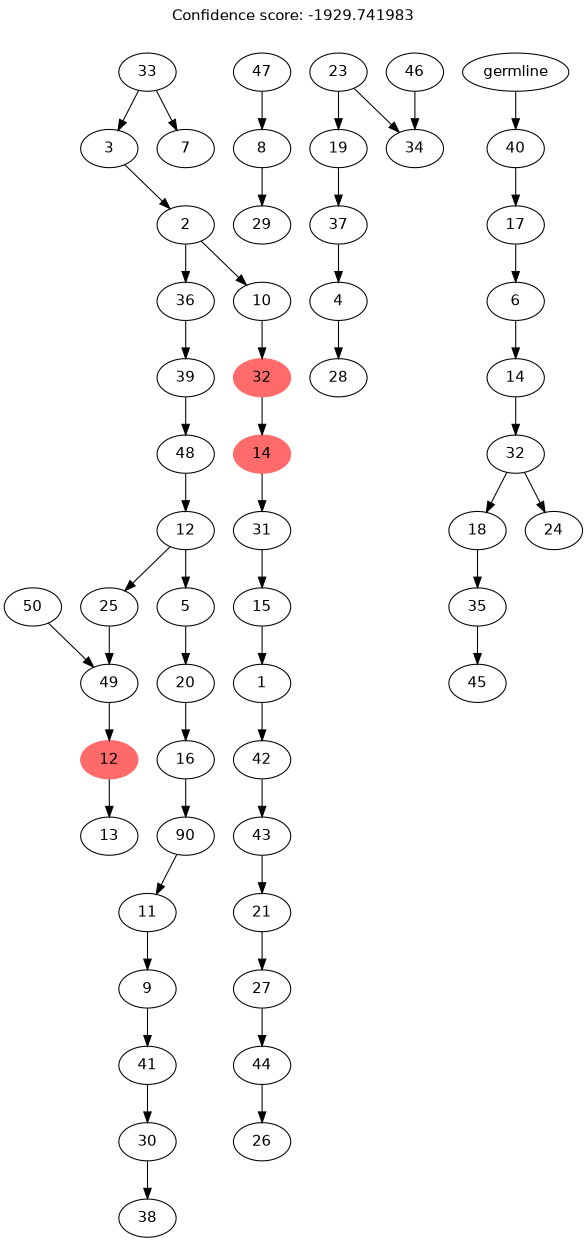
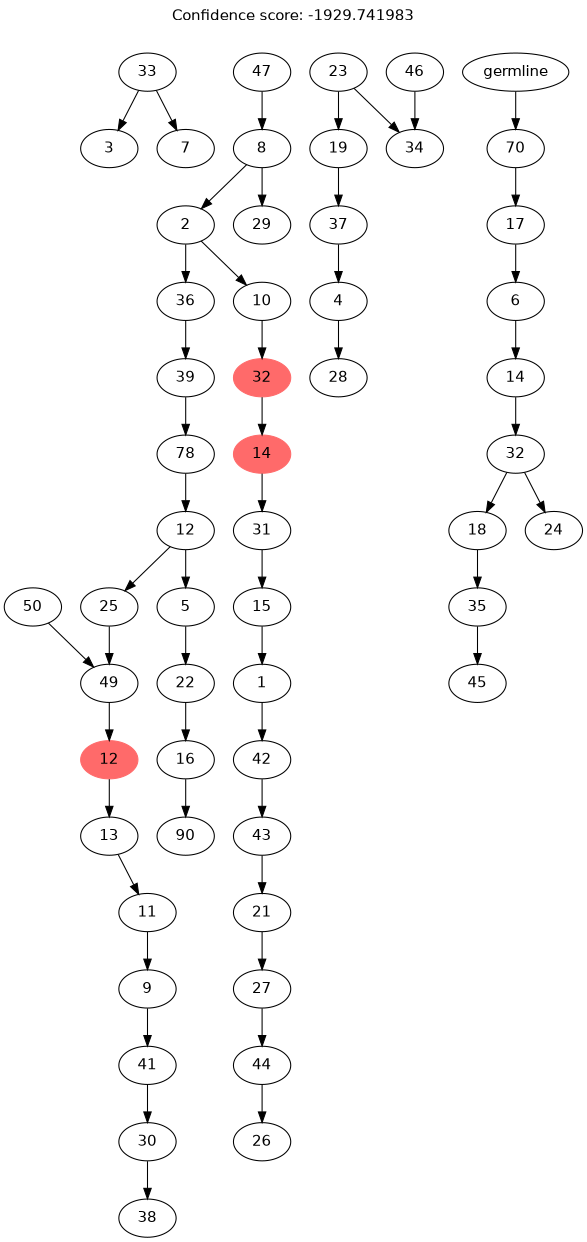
(516, 149) -> (516, 149)
(144, 183) -> (228, 183)
(186, 454) -> (186, 454)
(186, 683) -> (186, 683)
(169, 870) -> (126, 870)
